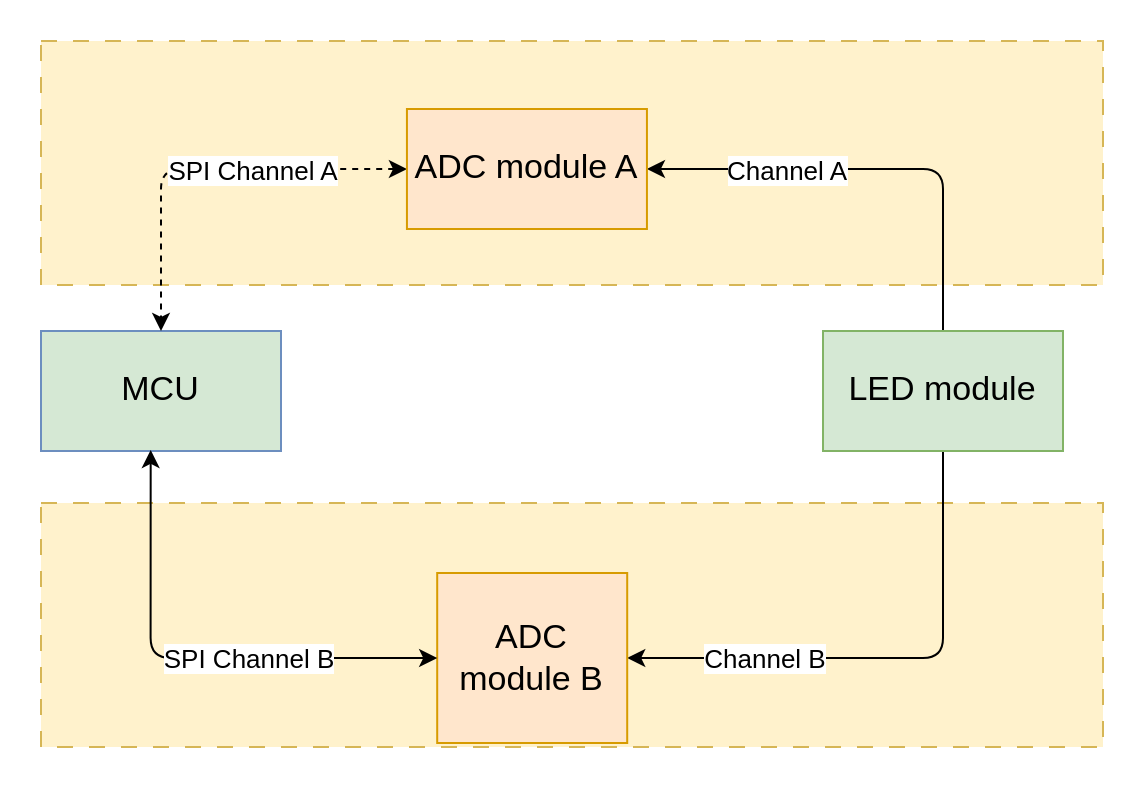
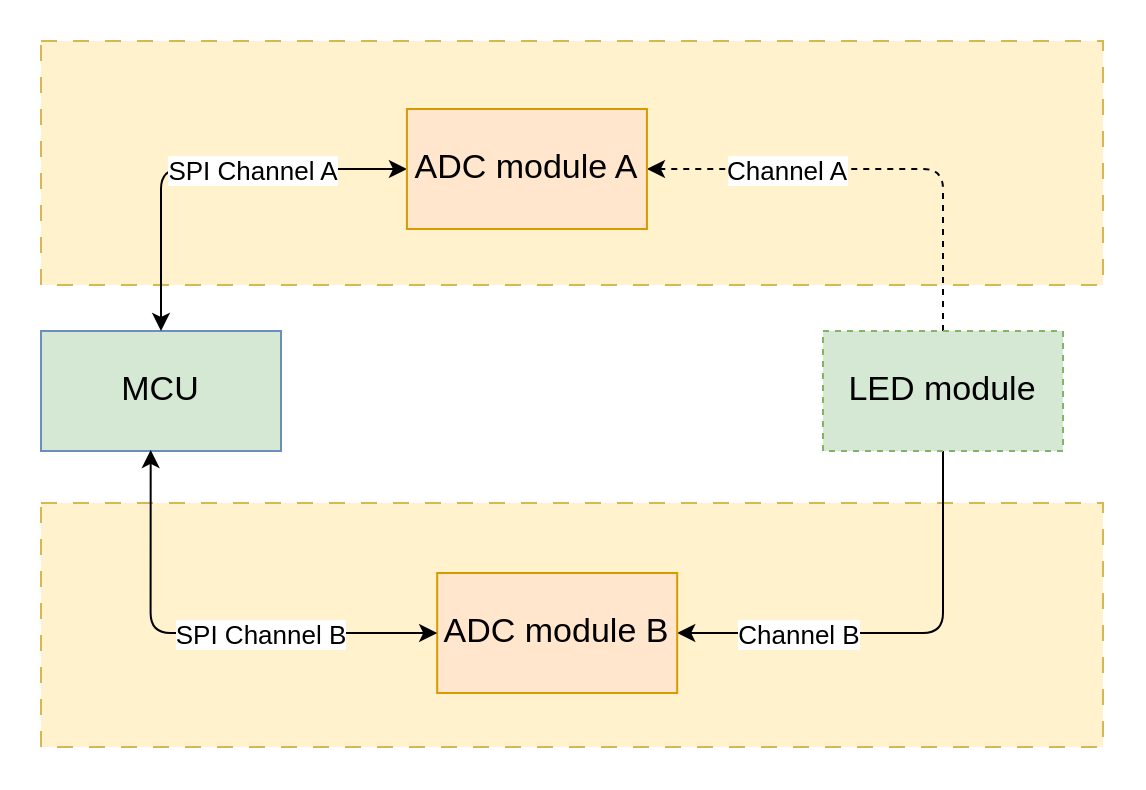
(943, 209) -> (943, 209)
(161, 244) -> (161, 244)
(943, 391) -> (943, 391)
(532, 658) -> (557, 633)
